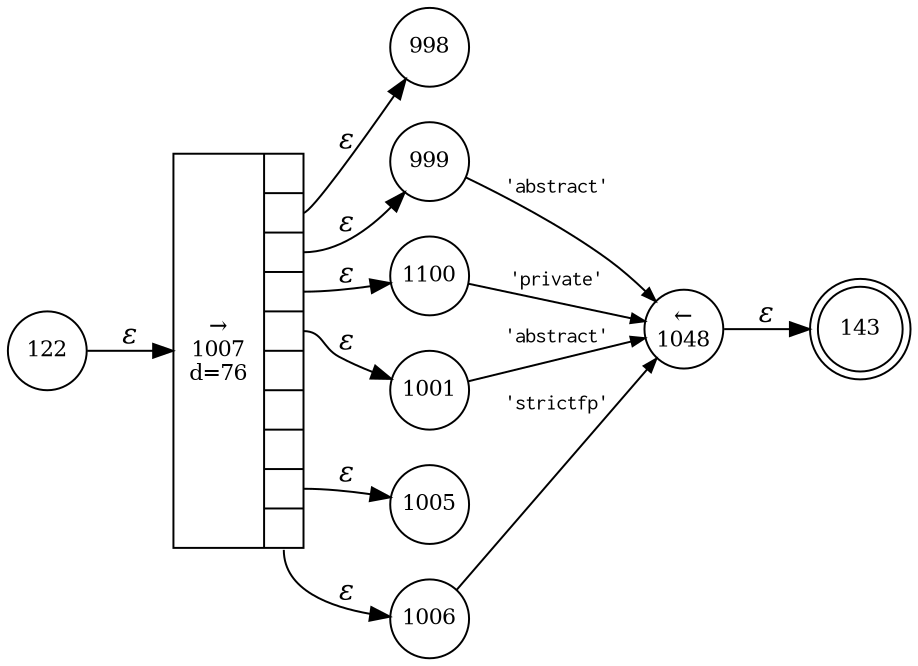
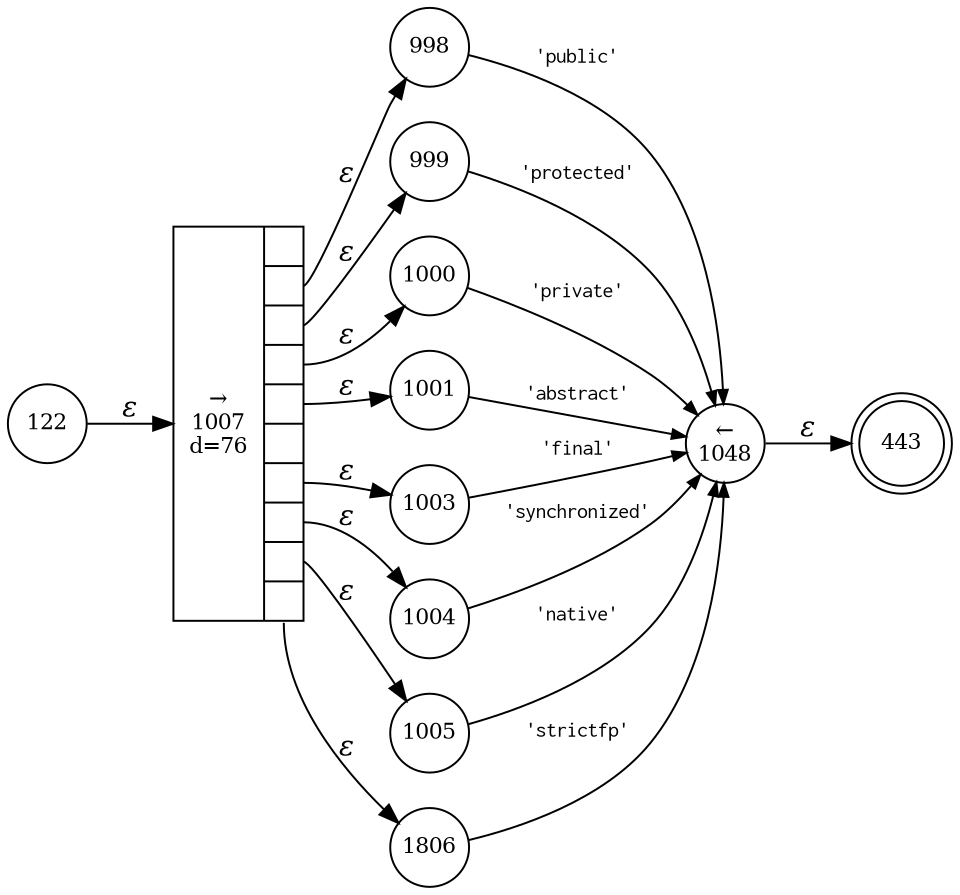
none -> (662, 170)
(557, 187) -> (577, 173)
(430, 276) -> (430, 276)
(860, 329) -> (902, 443)
none -> (430, 505)
(430, 619) -> (430, 847)
none -> (430, 619)
none -> (628, 648)
